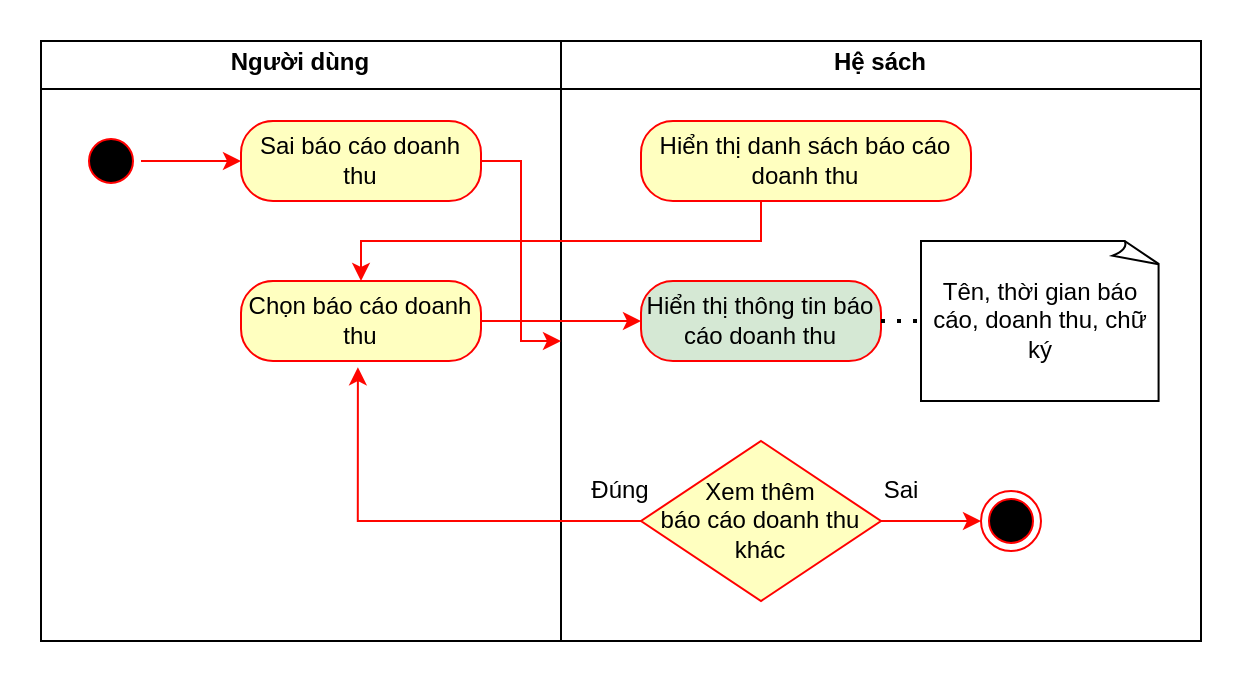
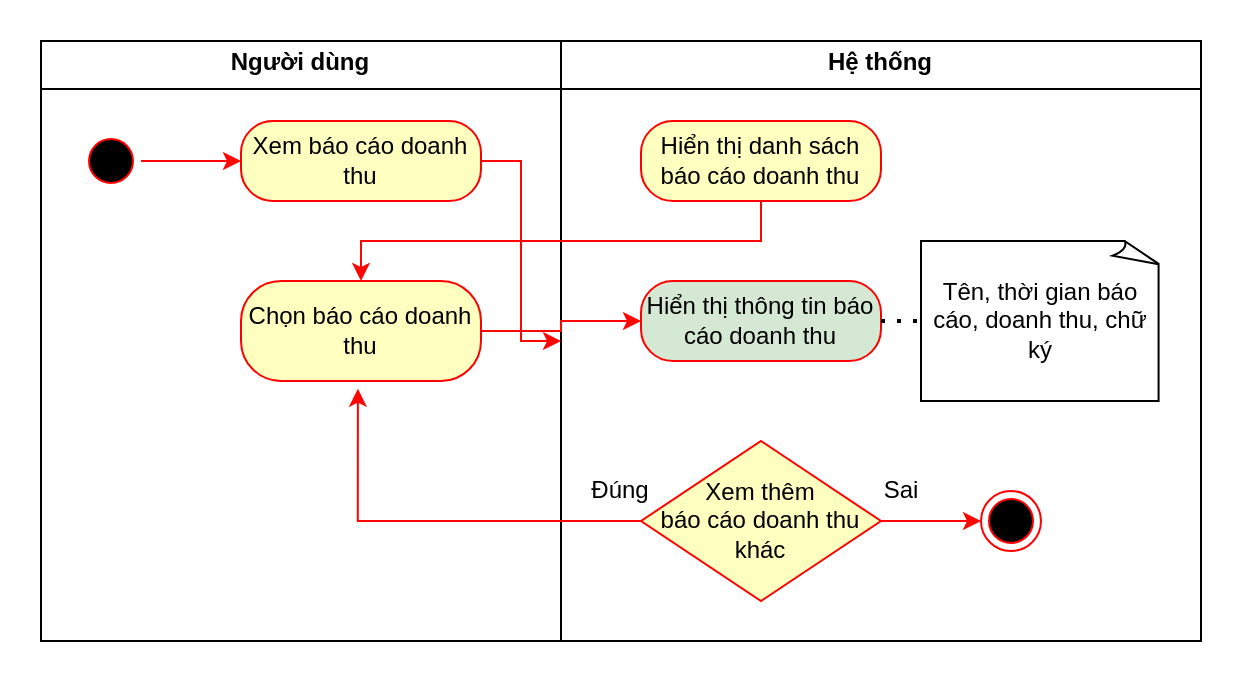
(605, 55) -> (612, 55)
(361, 161) -> (361, 161)
(806, 161) -> (761, 161)
(361, 321) -> (361, 331)
